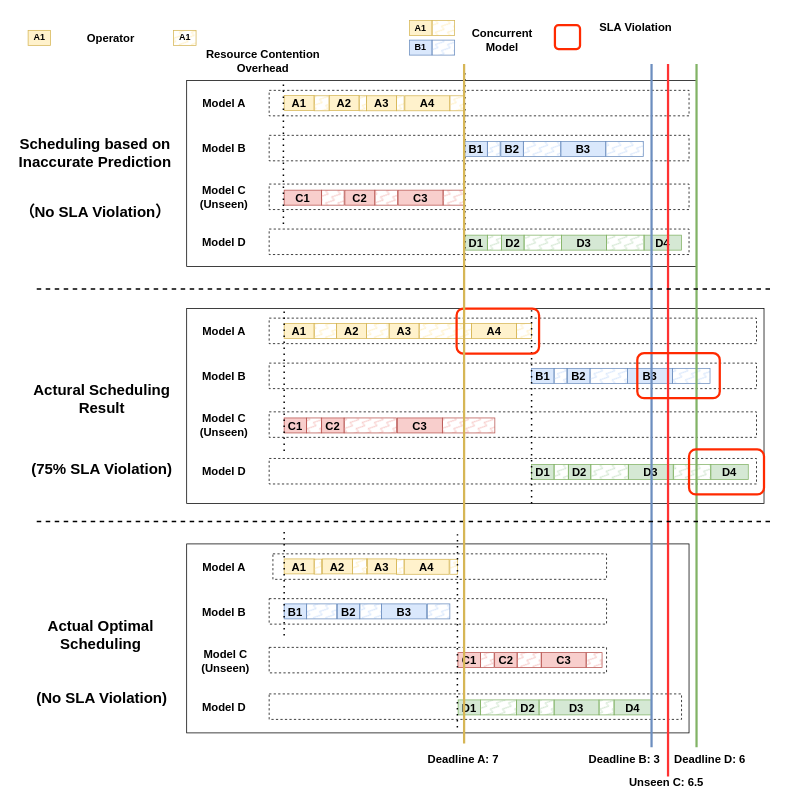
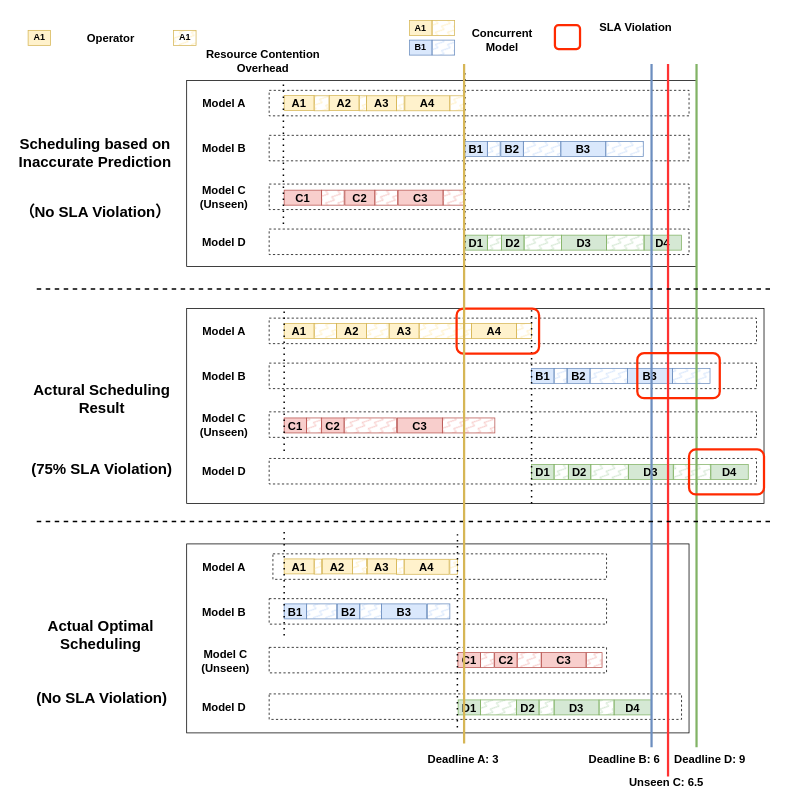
(463, 759) -> (463, 759)
(624, 759) -> (624, 759)
(710, 759) -> (710, 759)
